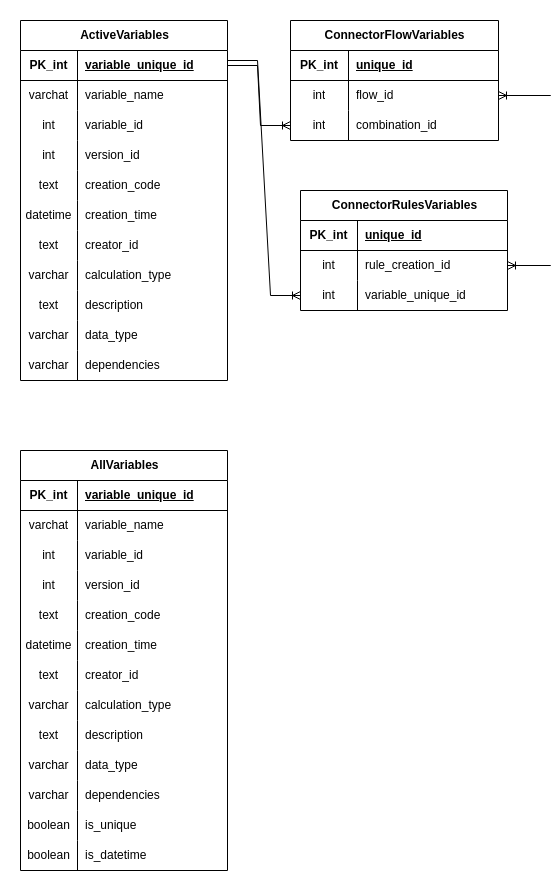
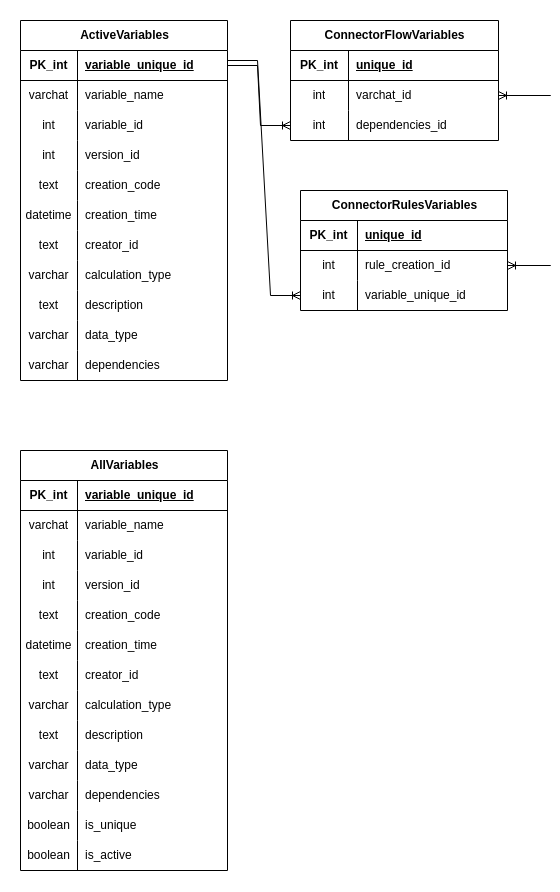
(377, 96) -> (389, 96)
(399, 126) -> (404, 126)
(119, 856) -> (113, 856)
